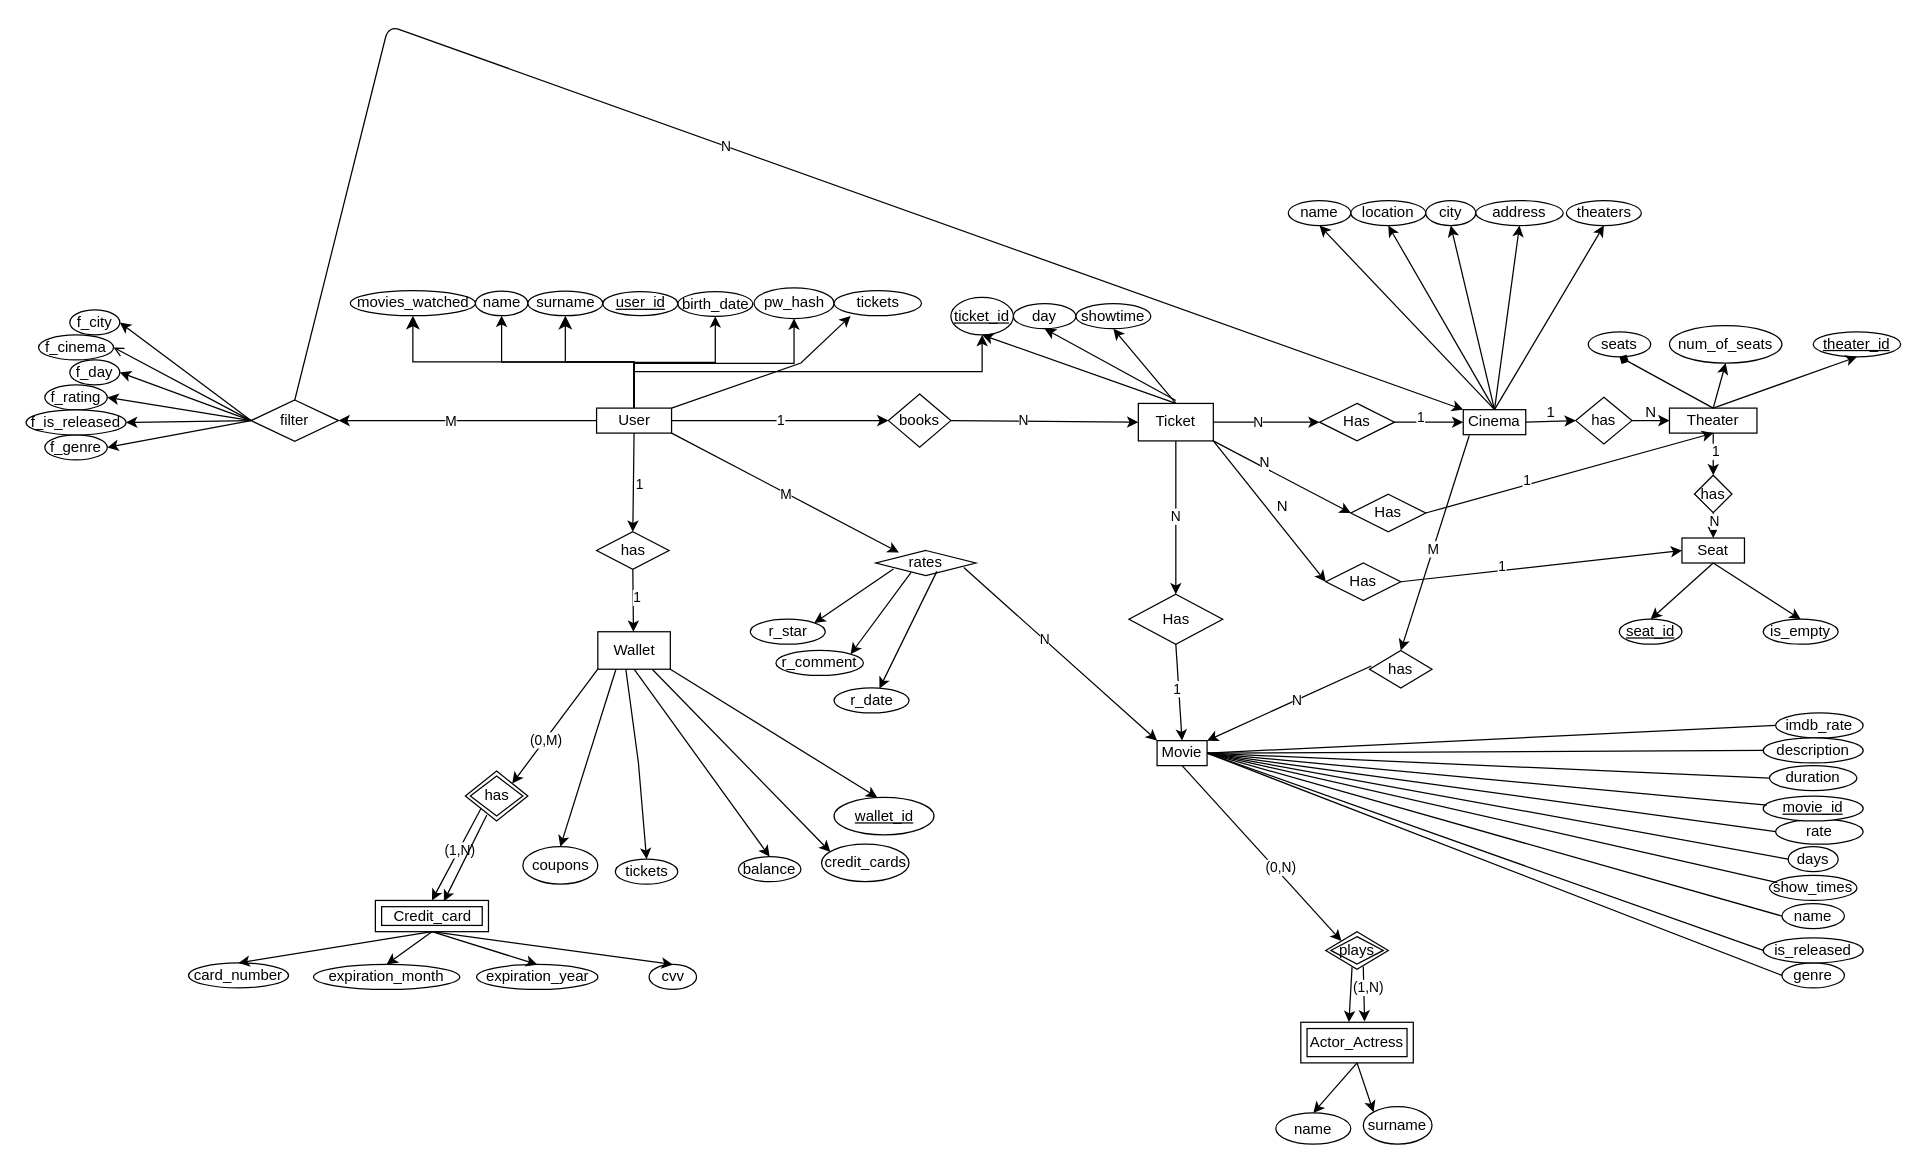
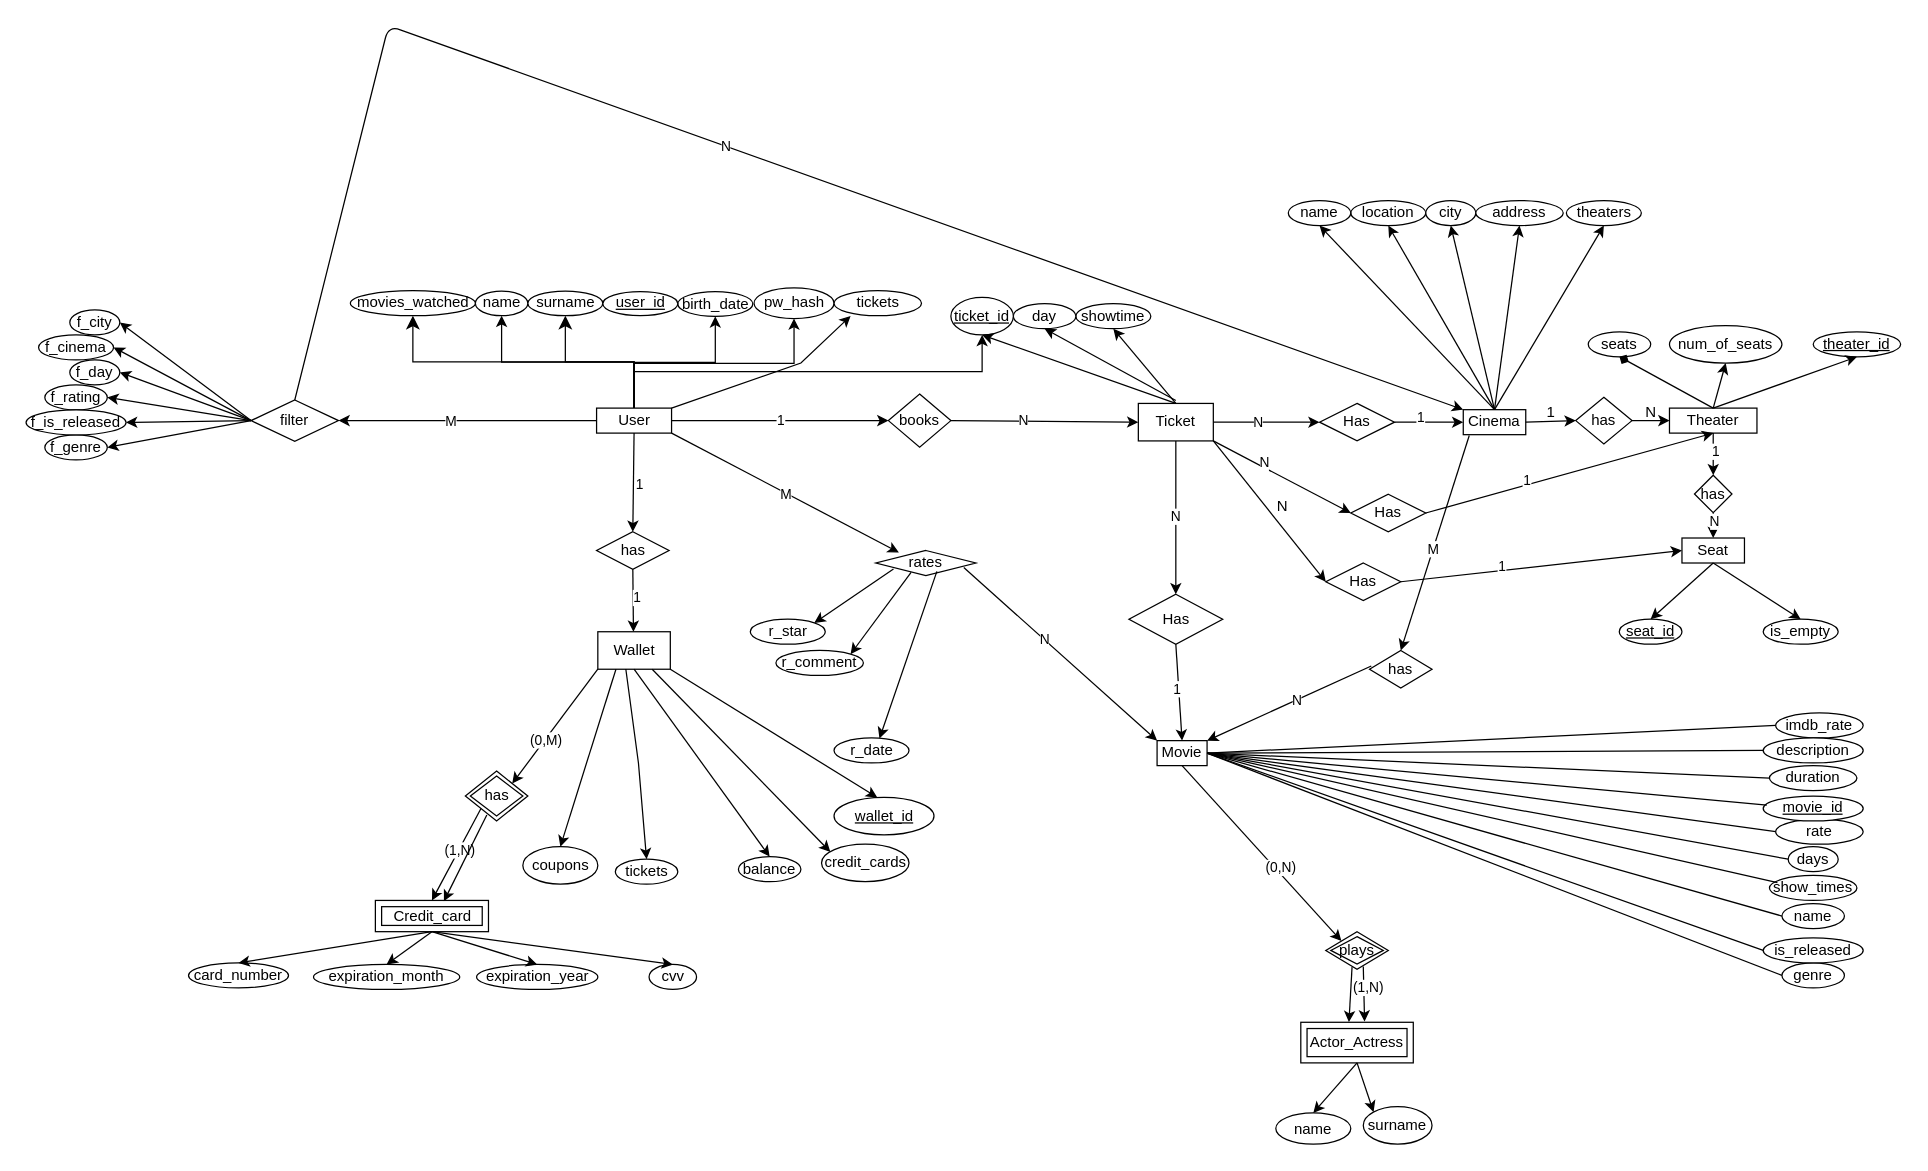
(119, 351) -> (121, 352)
(871, 701) -> (871, 751)
